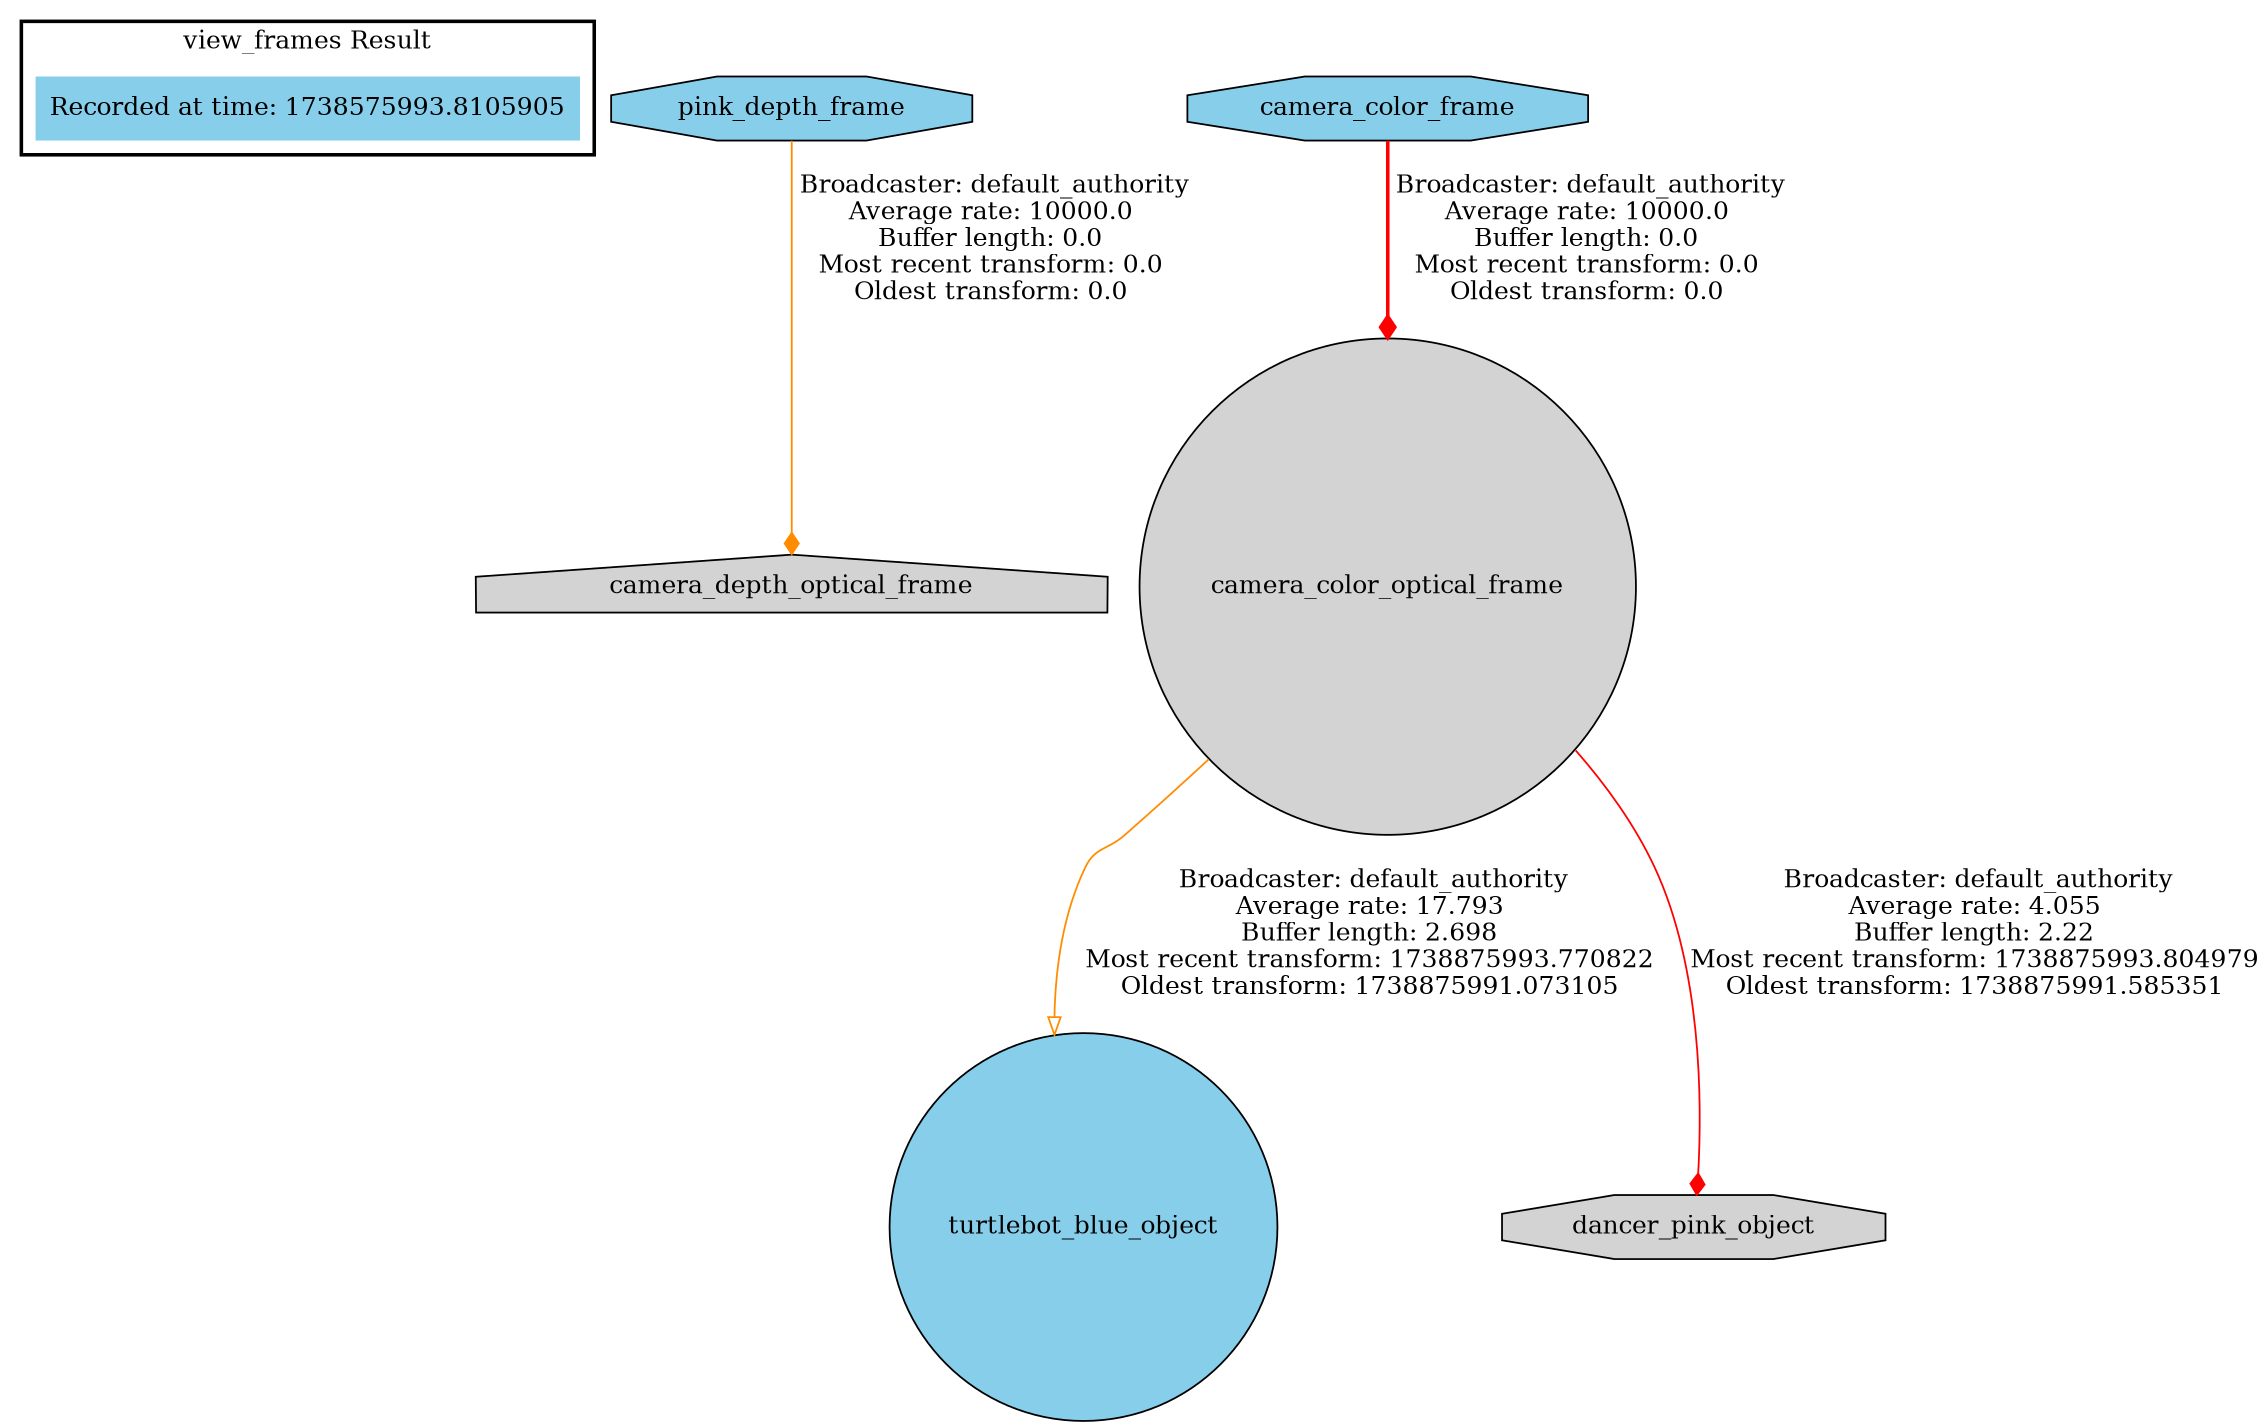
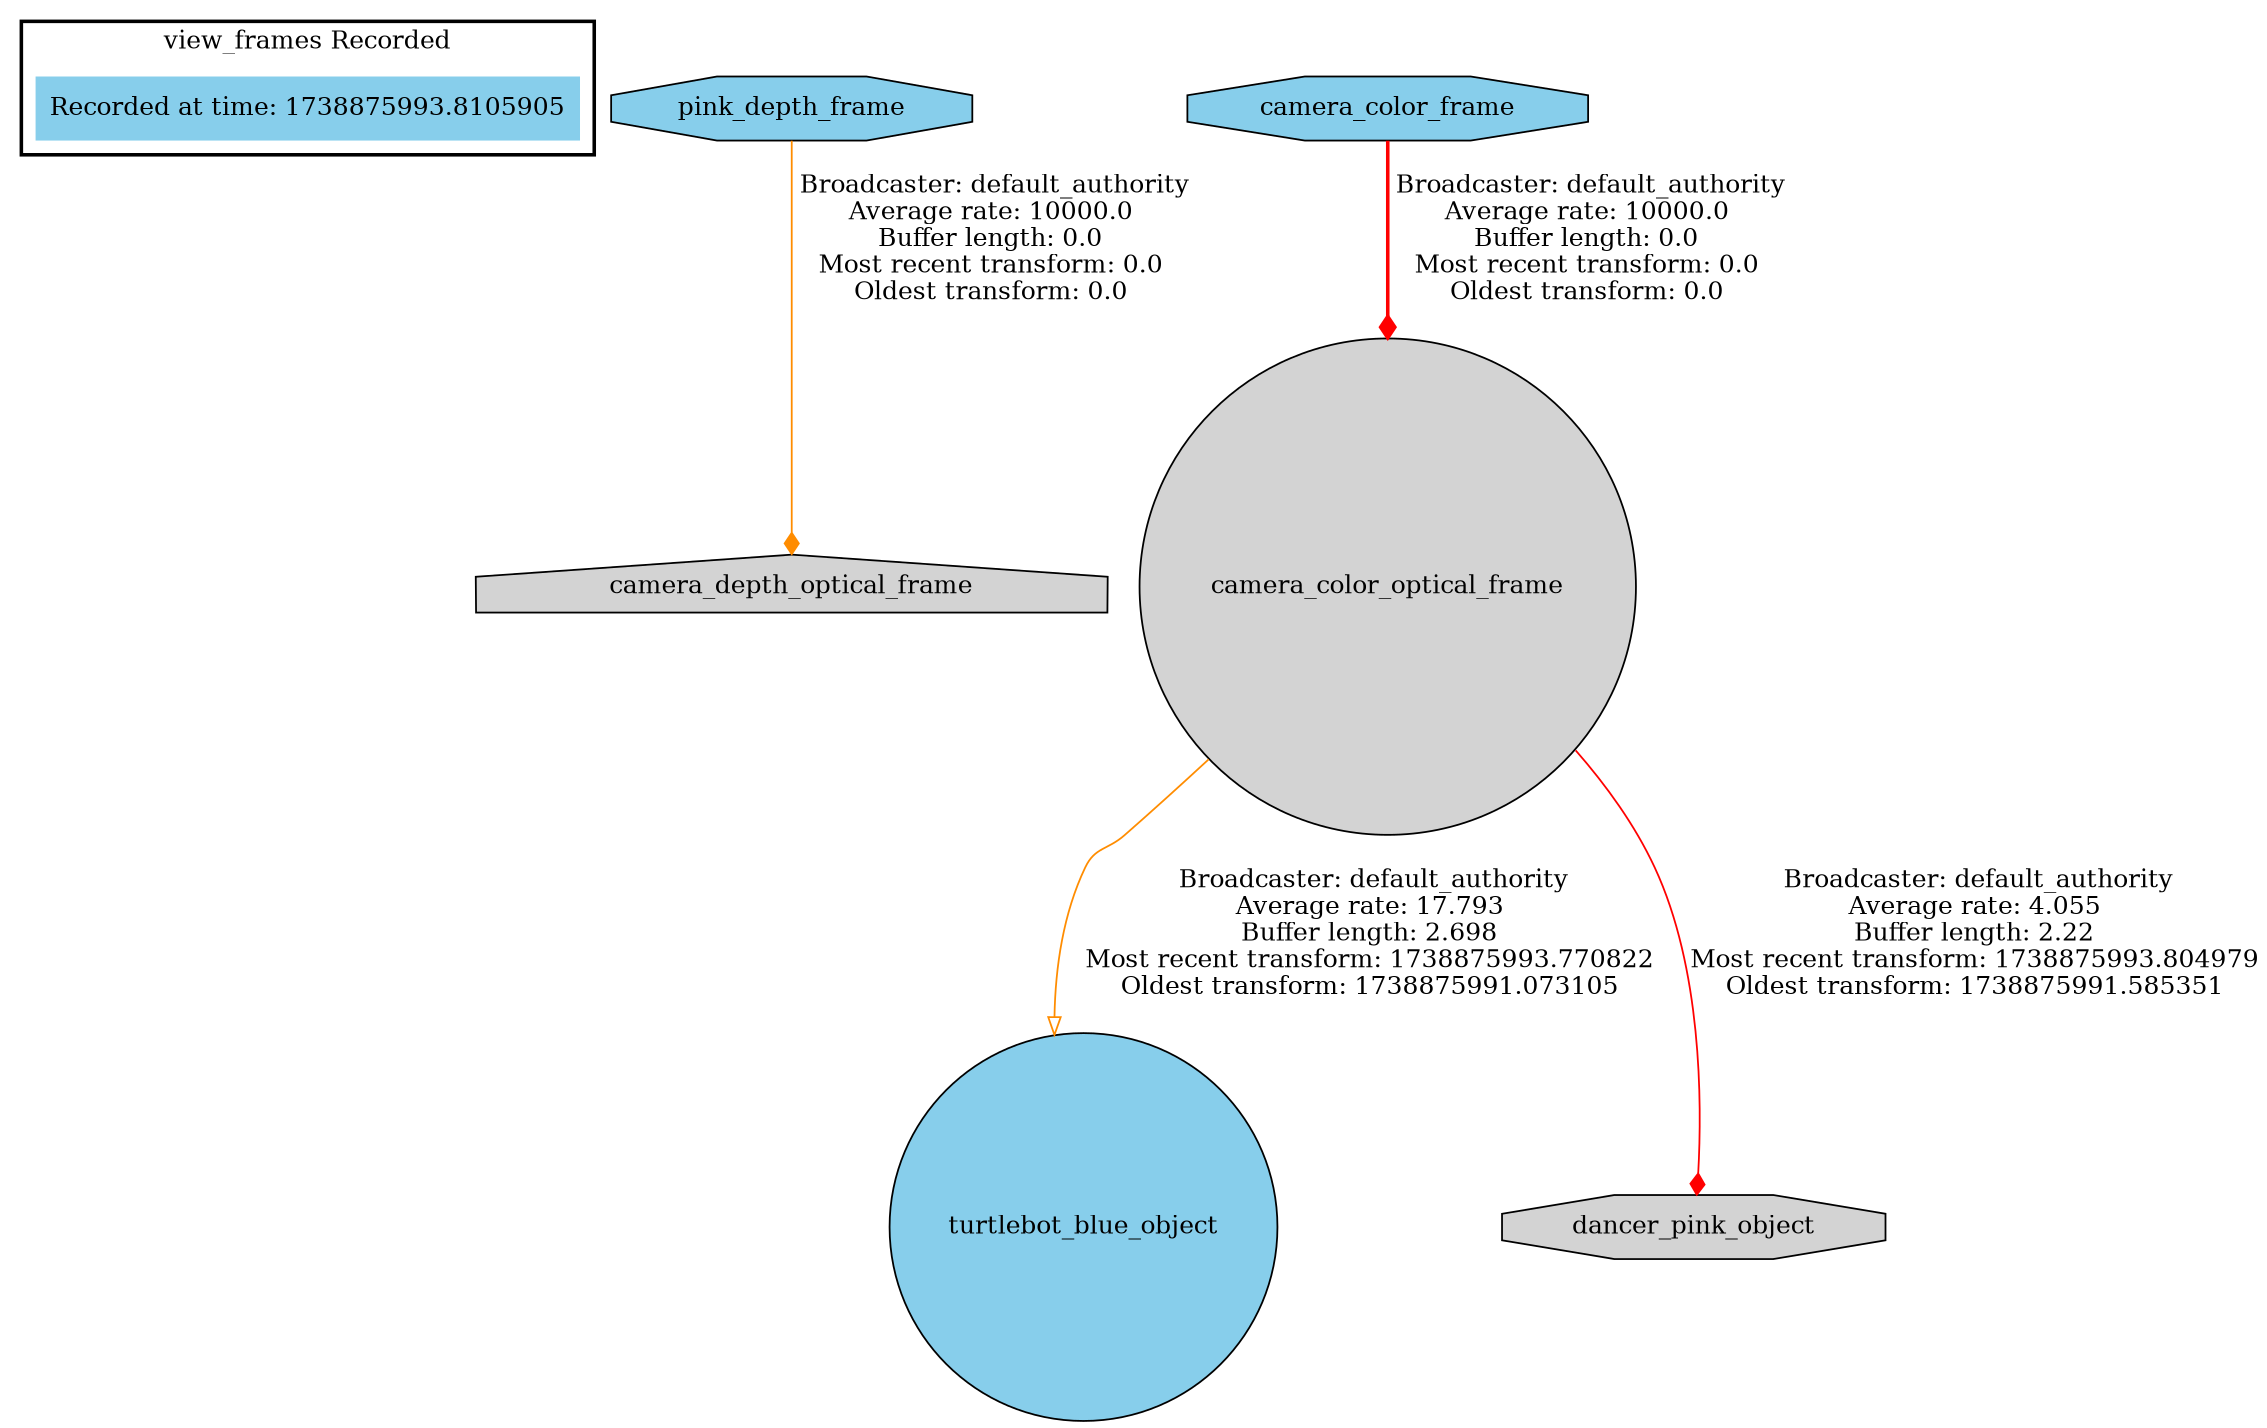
(308, 42) -> (308, 42)
(308, 109) -> (308, 109)
